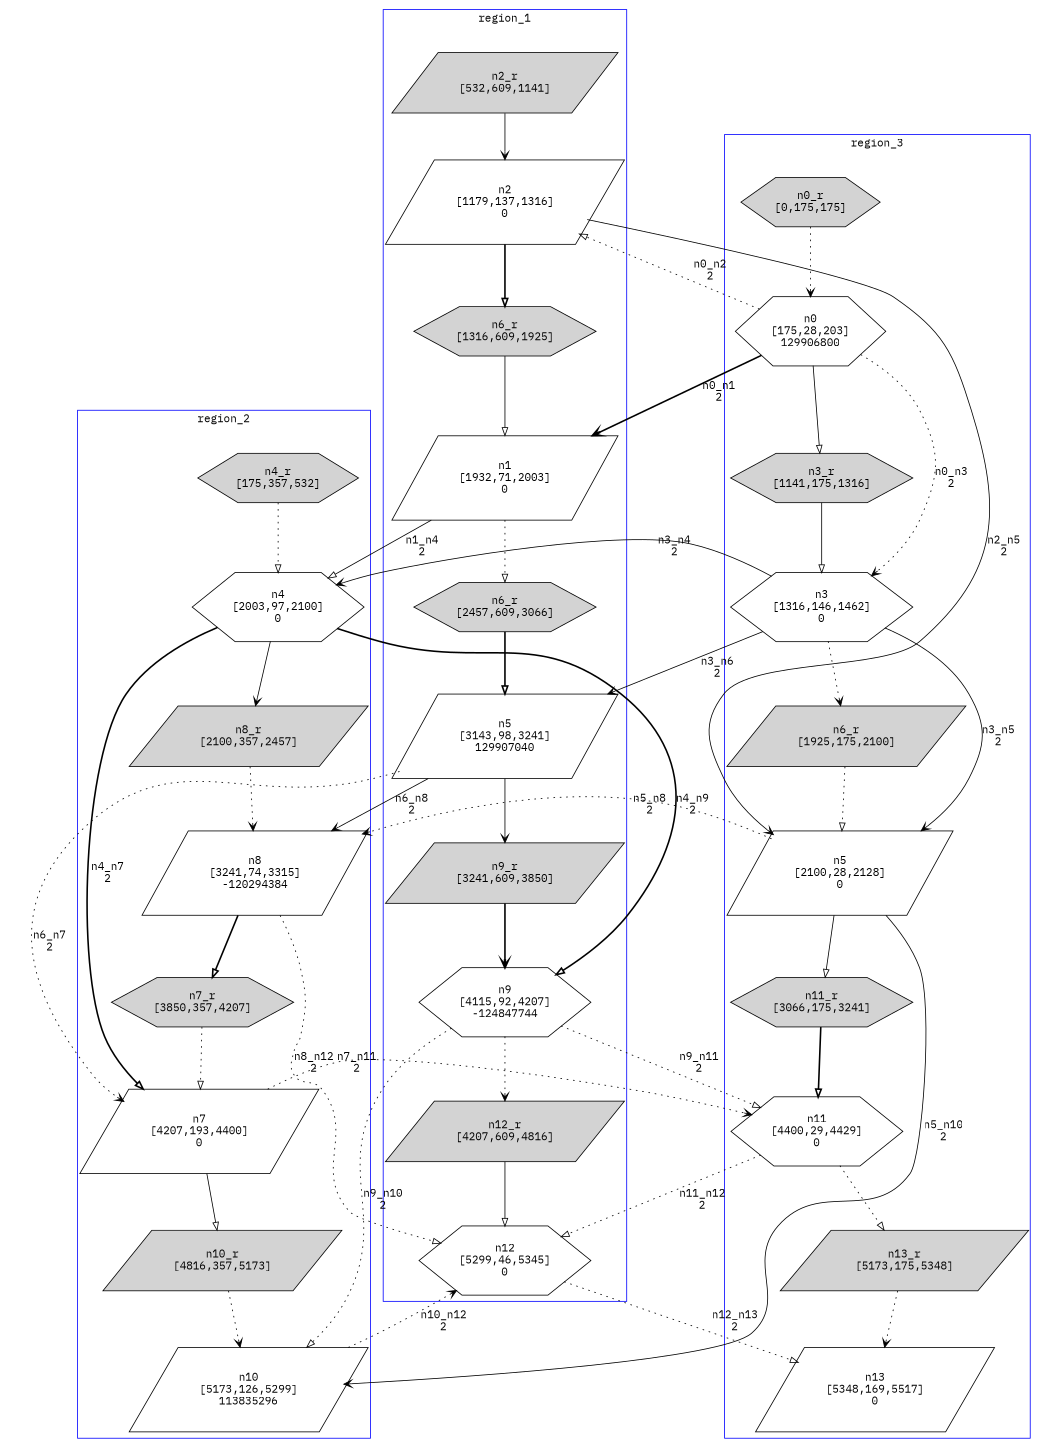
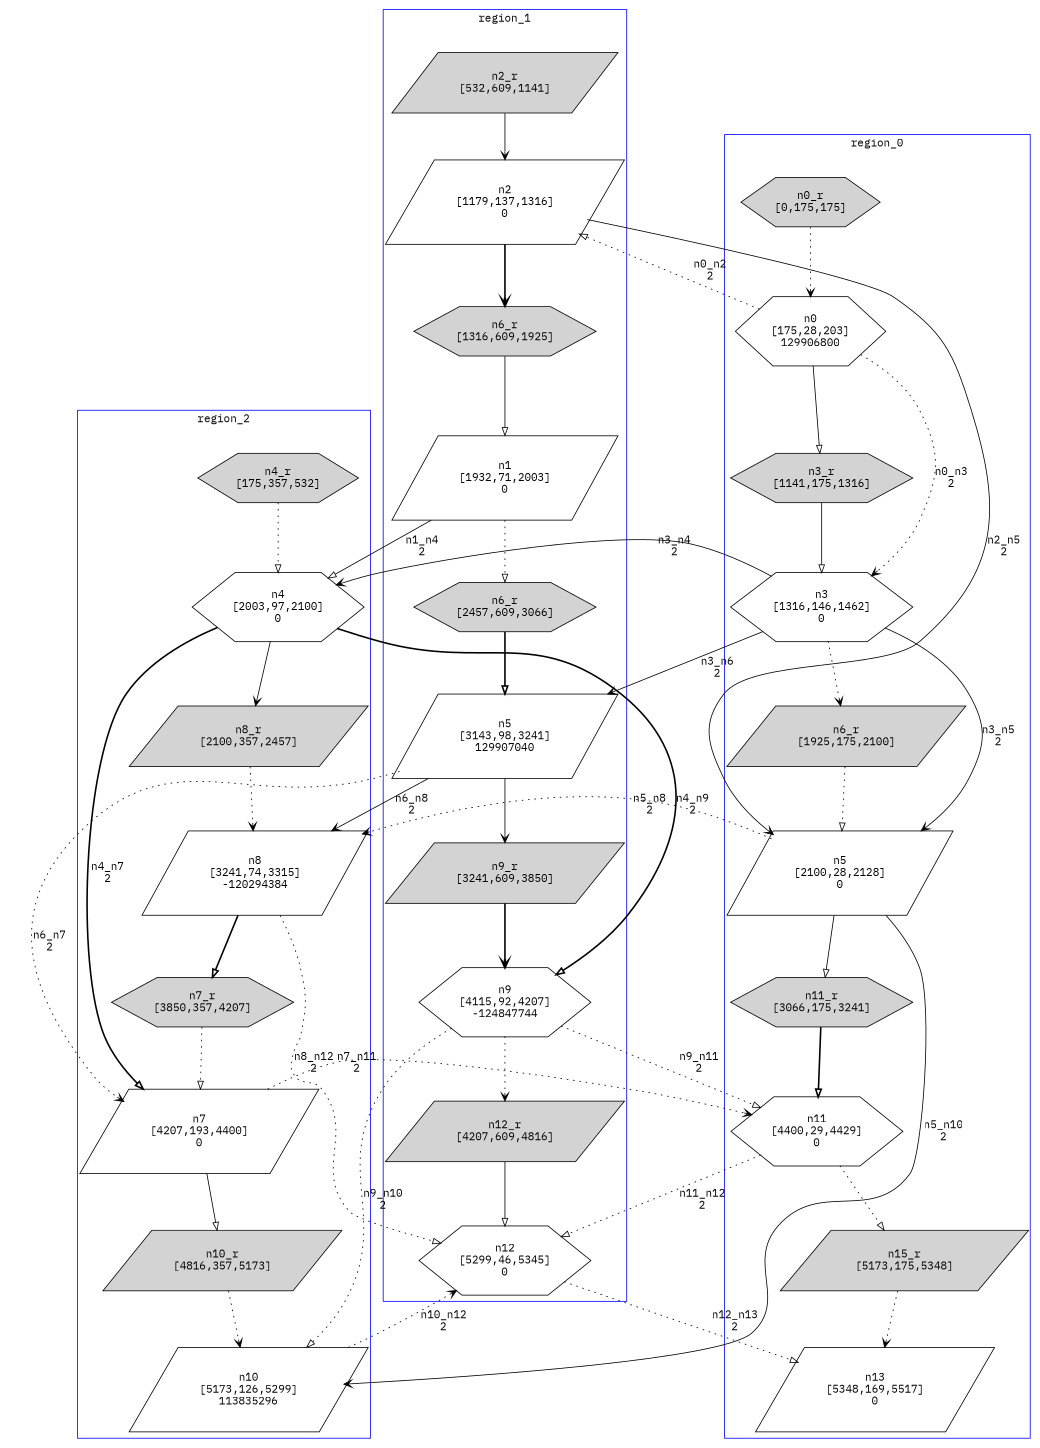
(877, 144) -> (877, 144)
(505, 271) -> (505, 271)
(681, 394) -> none
(904, 1261) -> (904, 1261)
